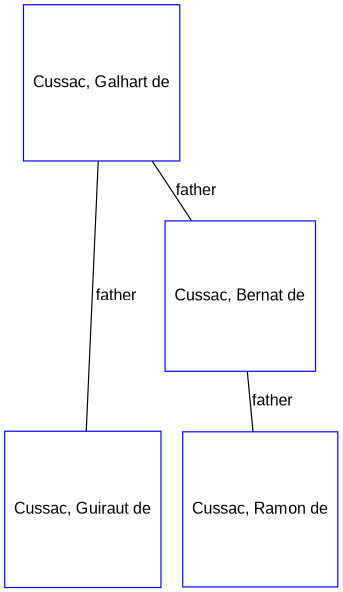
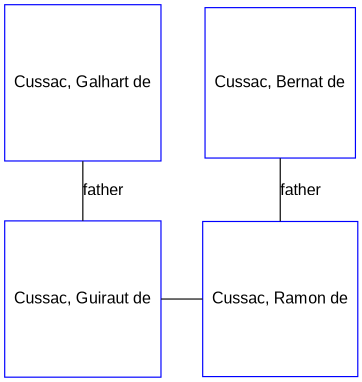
(172, 191) -> none
none -> (182, 299)
